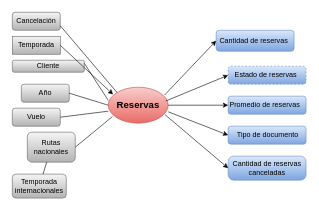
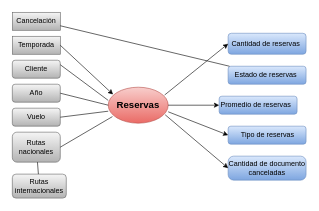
(36, 21) -> (36, 21)
(255, 41) -> (267, 44)
(88, 59) -> (145, 46)
(48, 66) -> (36, 69)
(267, 75) -> (267, 75)
(196, 89) -> none
(45, 93) -> (36, 93)
(267, 105) -> (258, 105)
(267, 135) -> (267, 135)
(51, 147) -> (36, 147)
(267, 168) -> (267, 168)
(39, 186) -> (39, 186)
